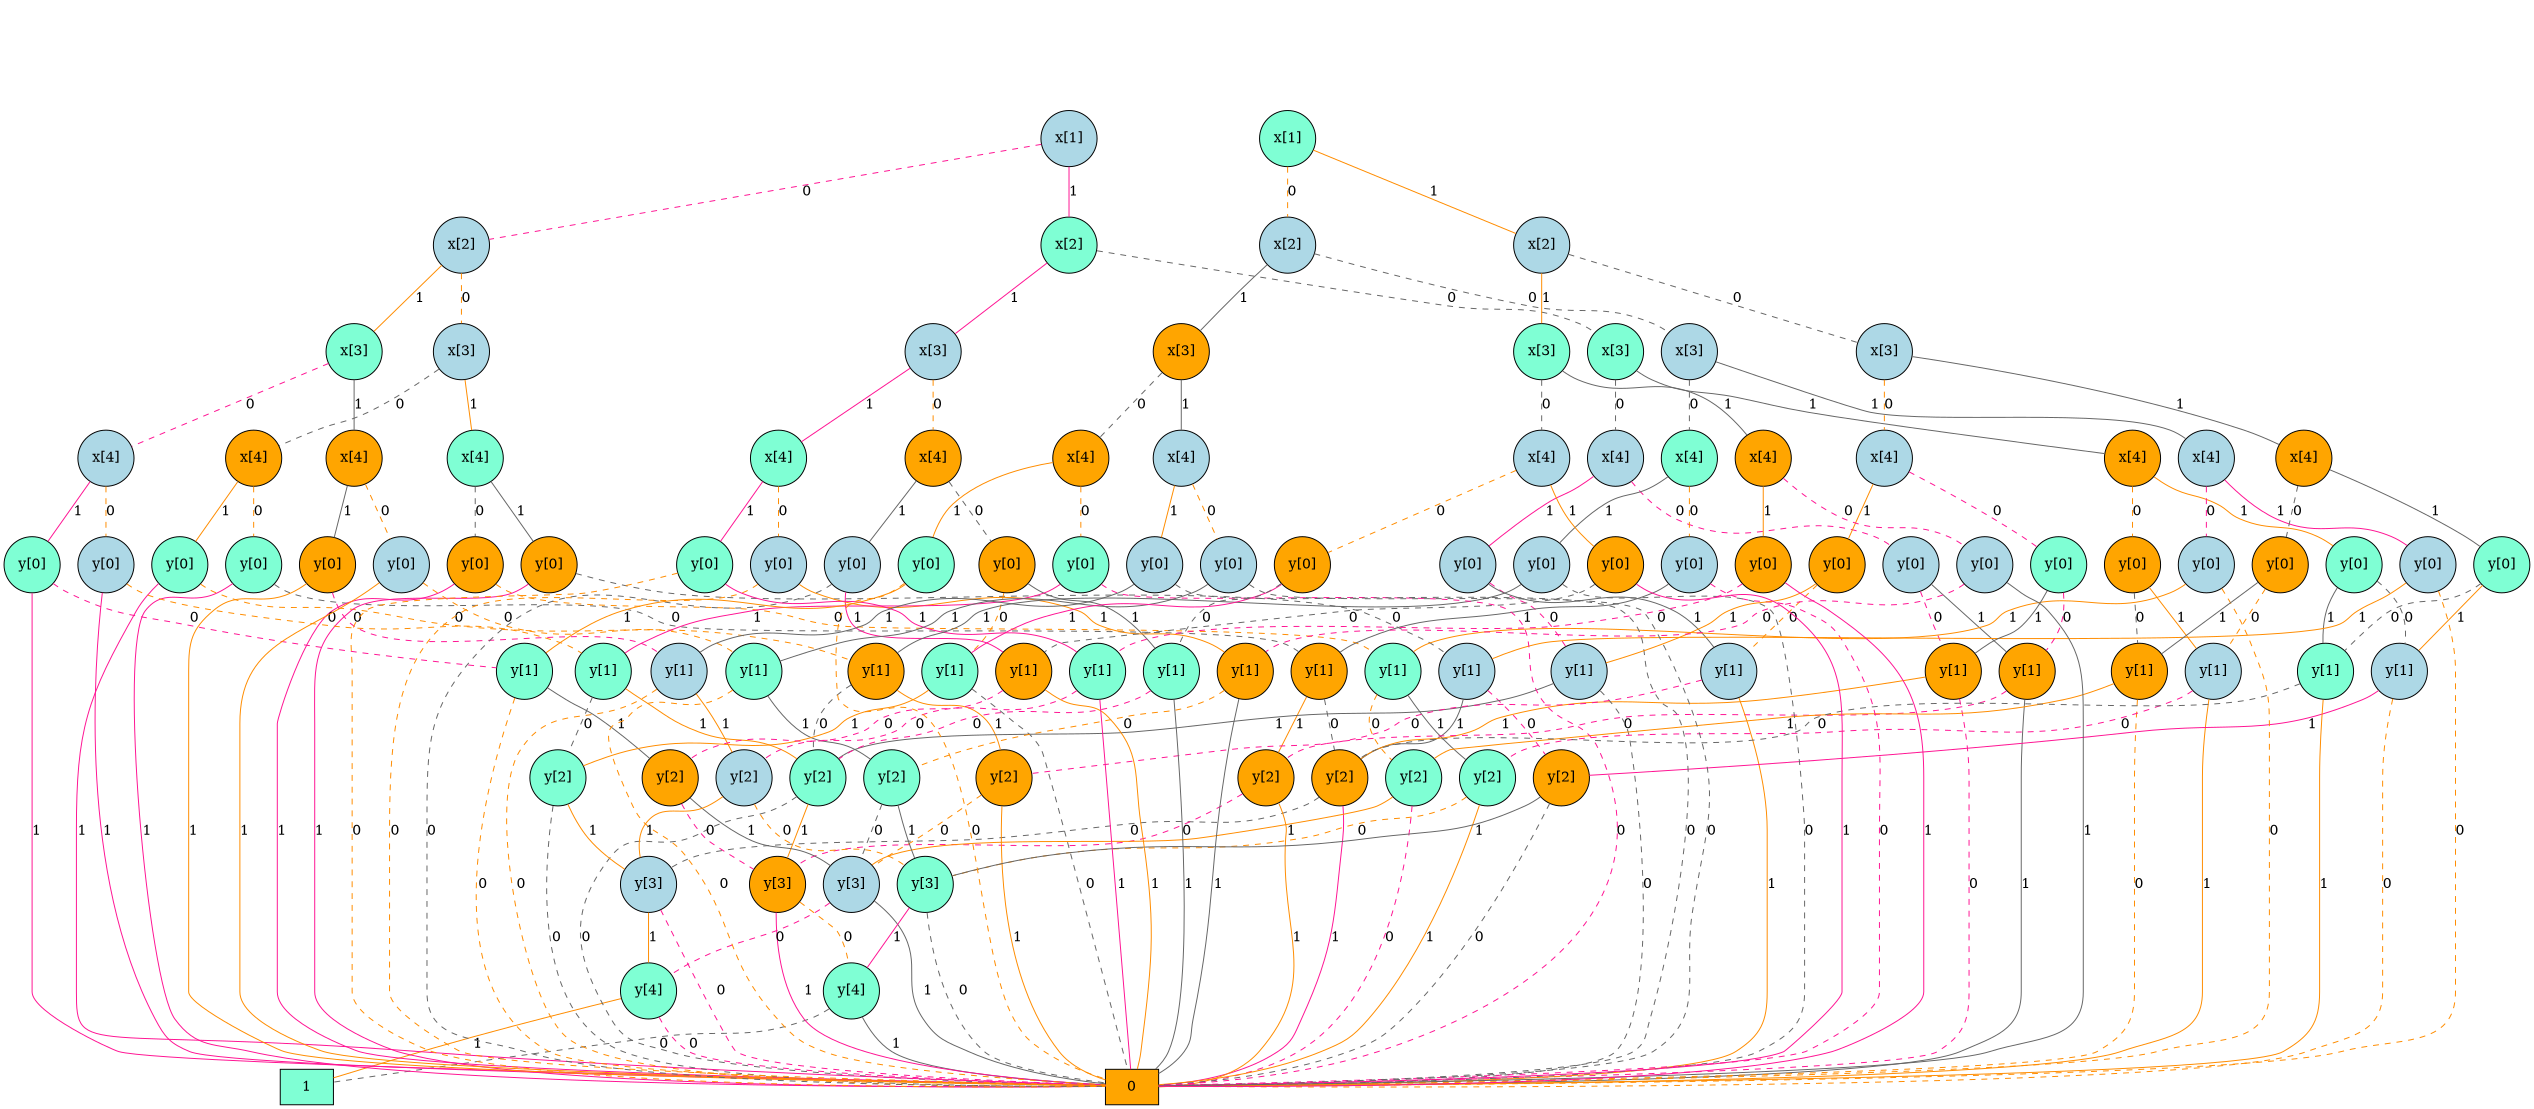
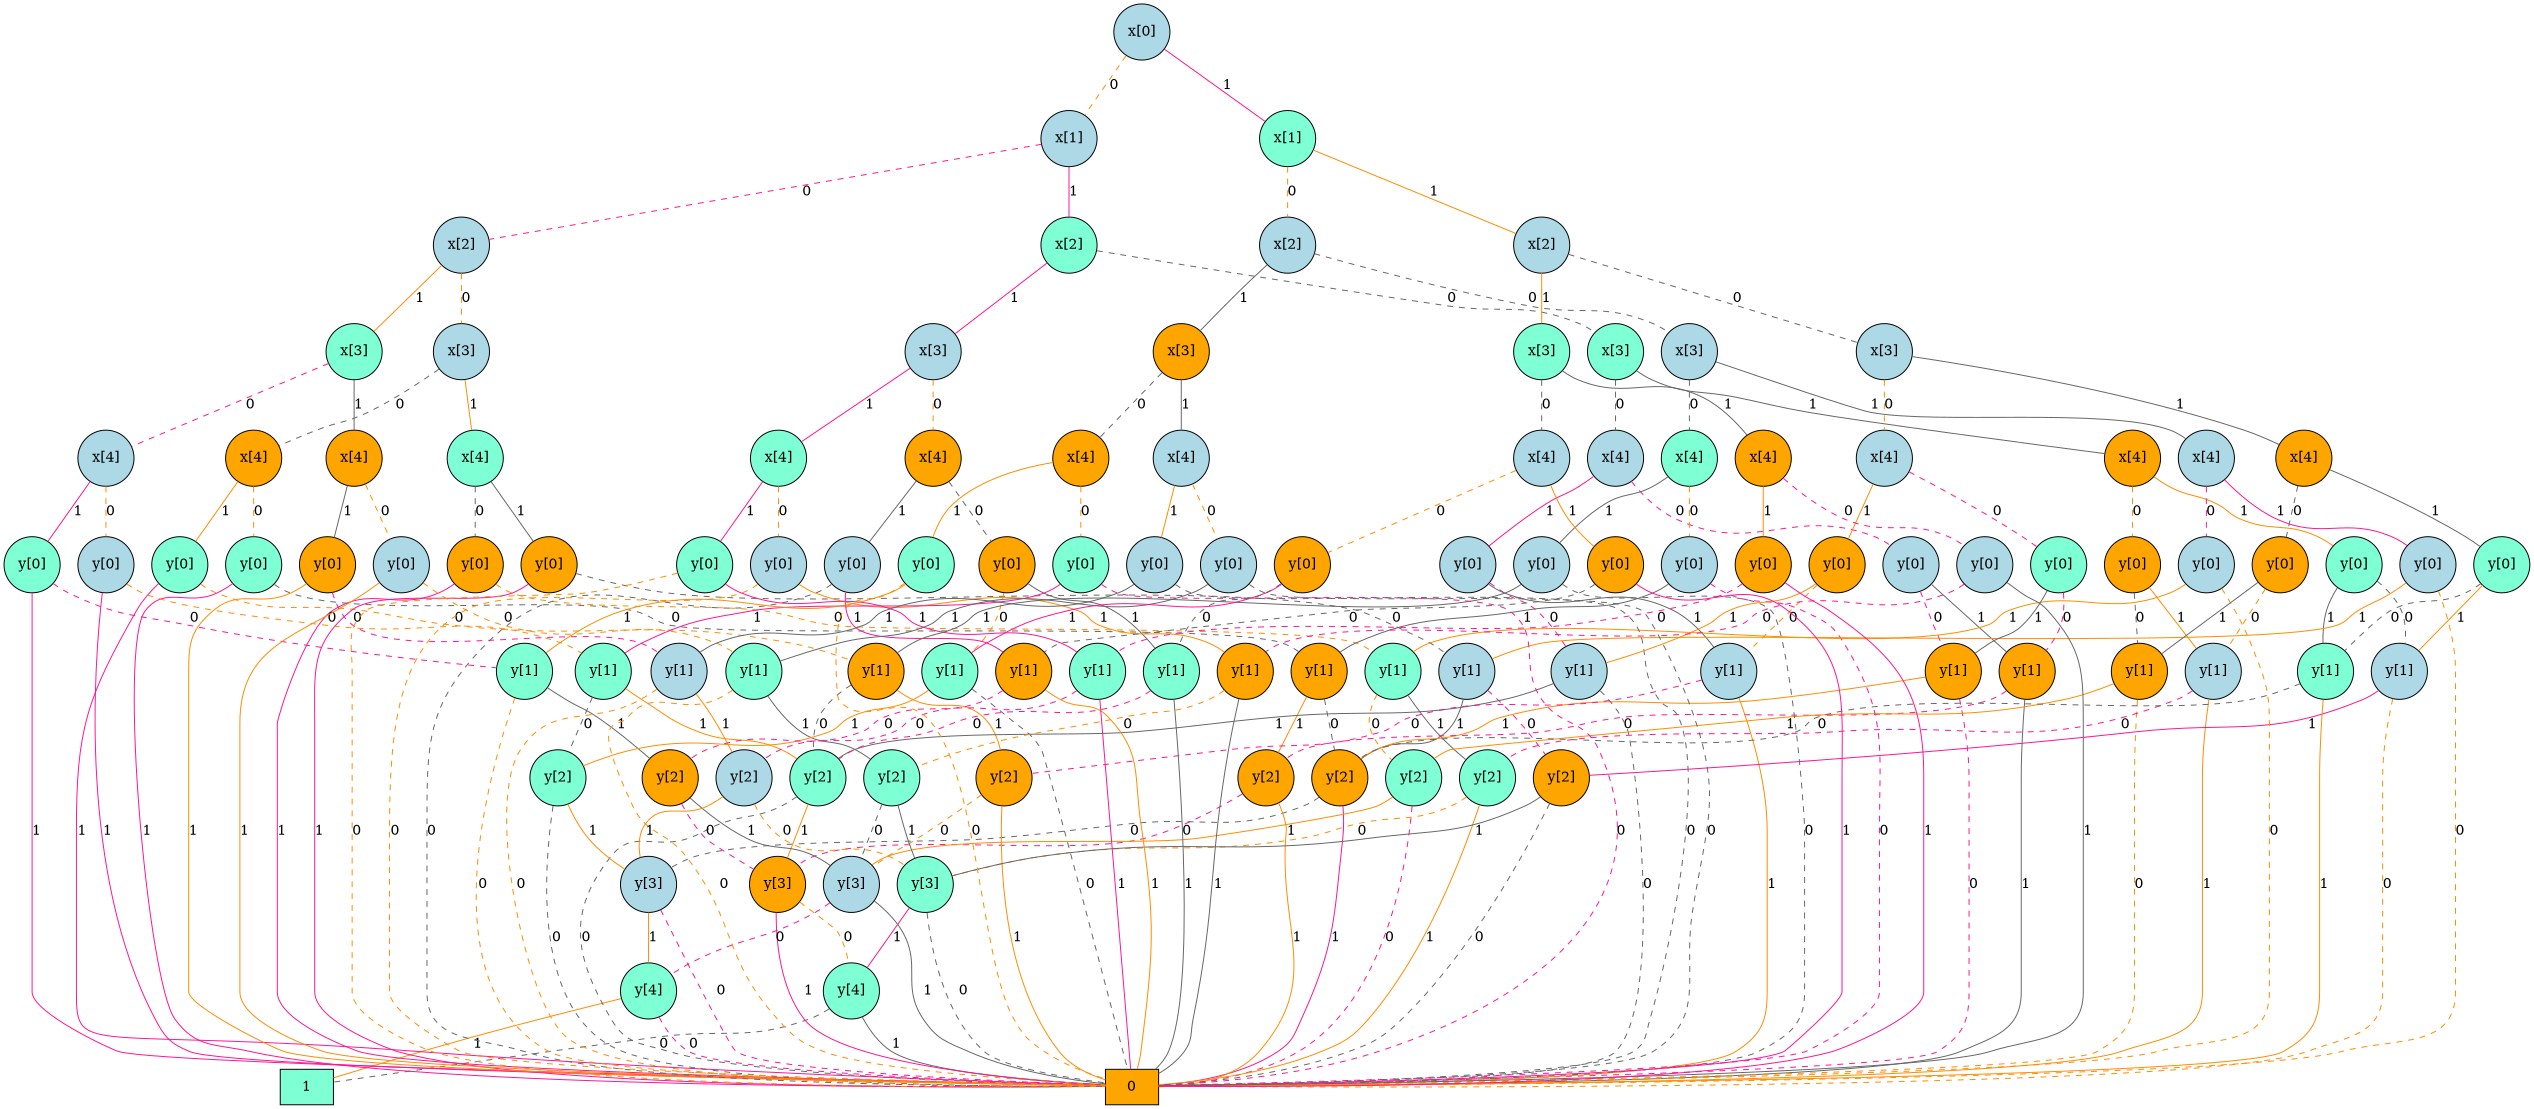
none -> (1142, 32)
